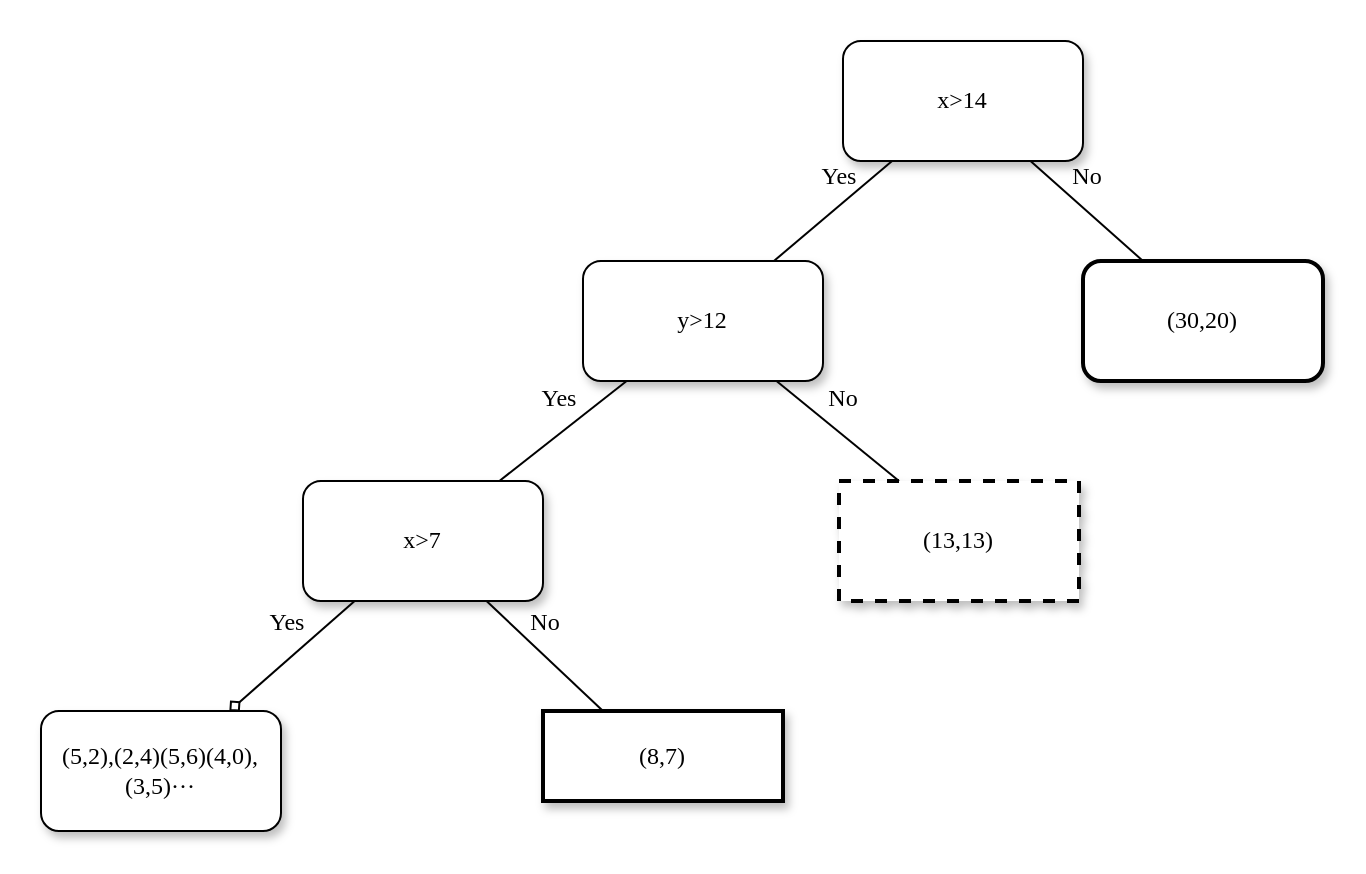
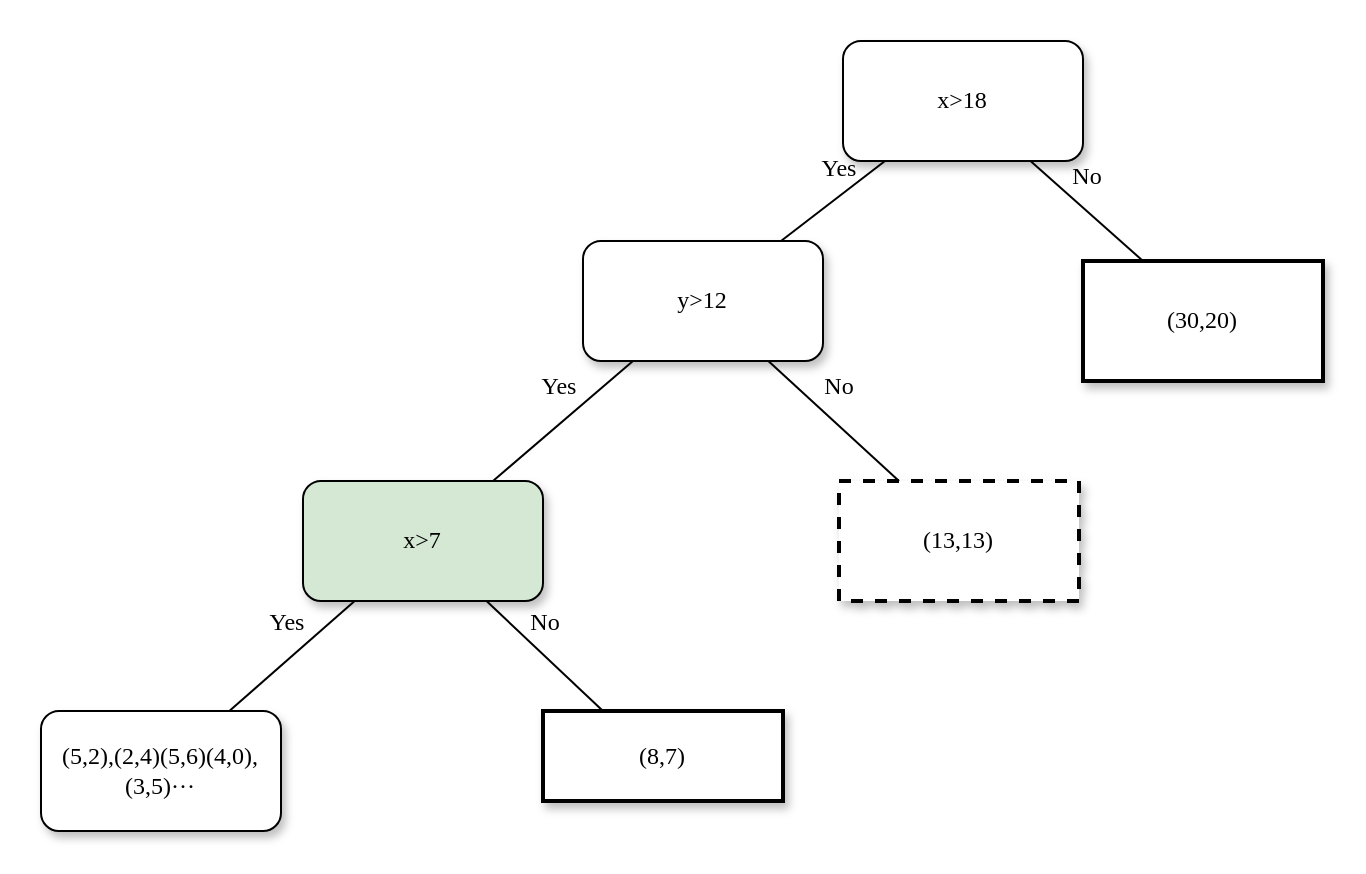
(963, 101) -> (963, 101)
(703, 321) -> (703, 301)
(1203, 321) -> (1203, 321)
(423, 541) -> (423, 541)
(240, 701) -> (235, 706)
